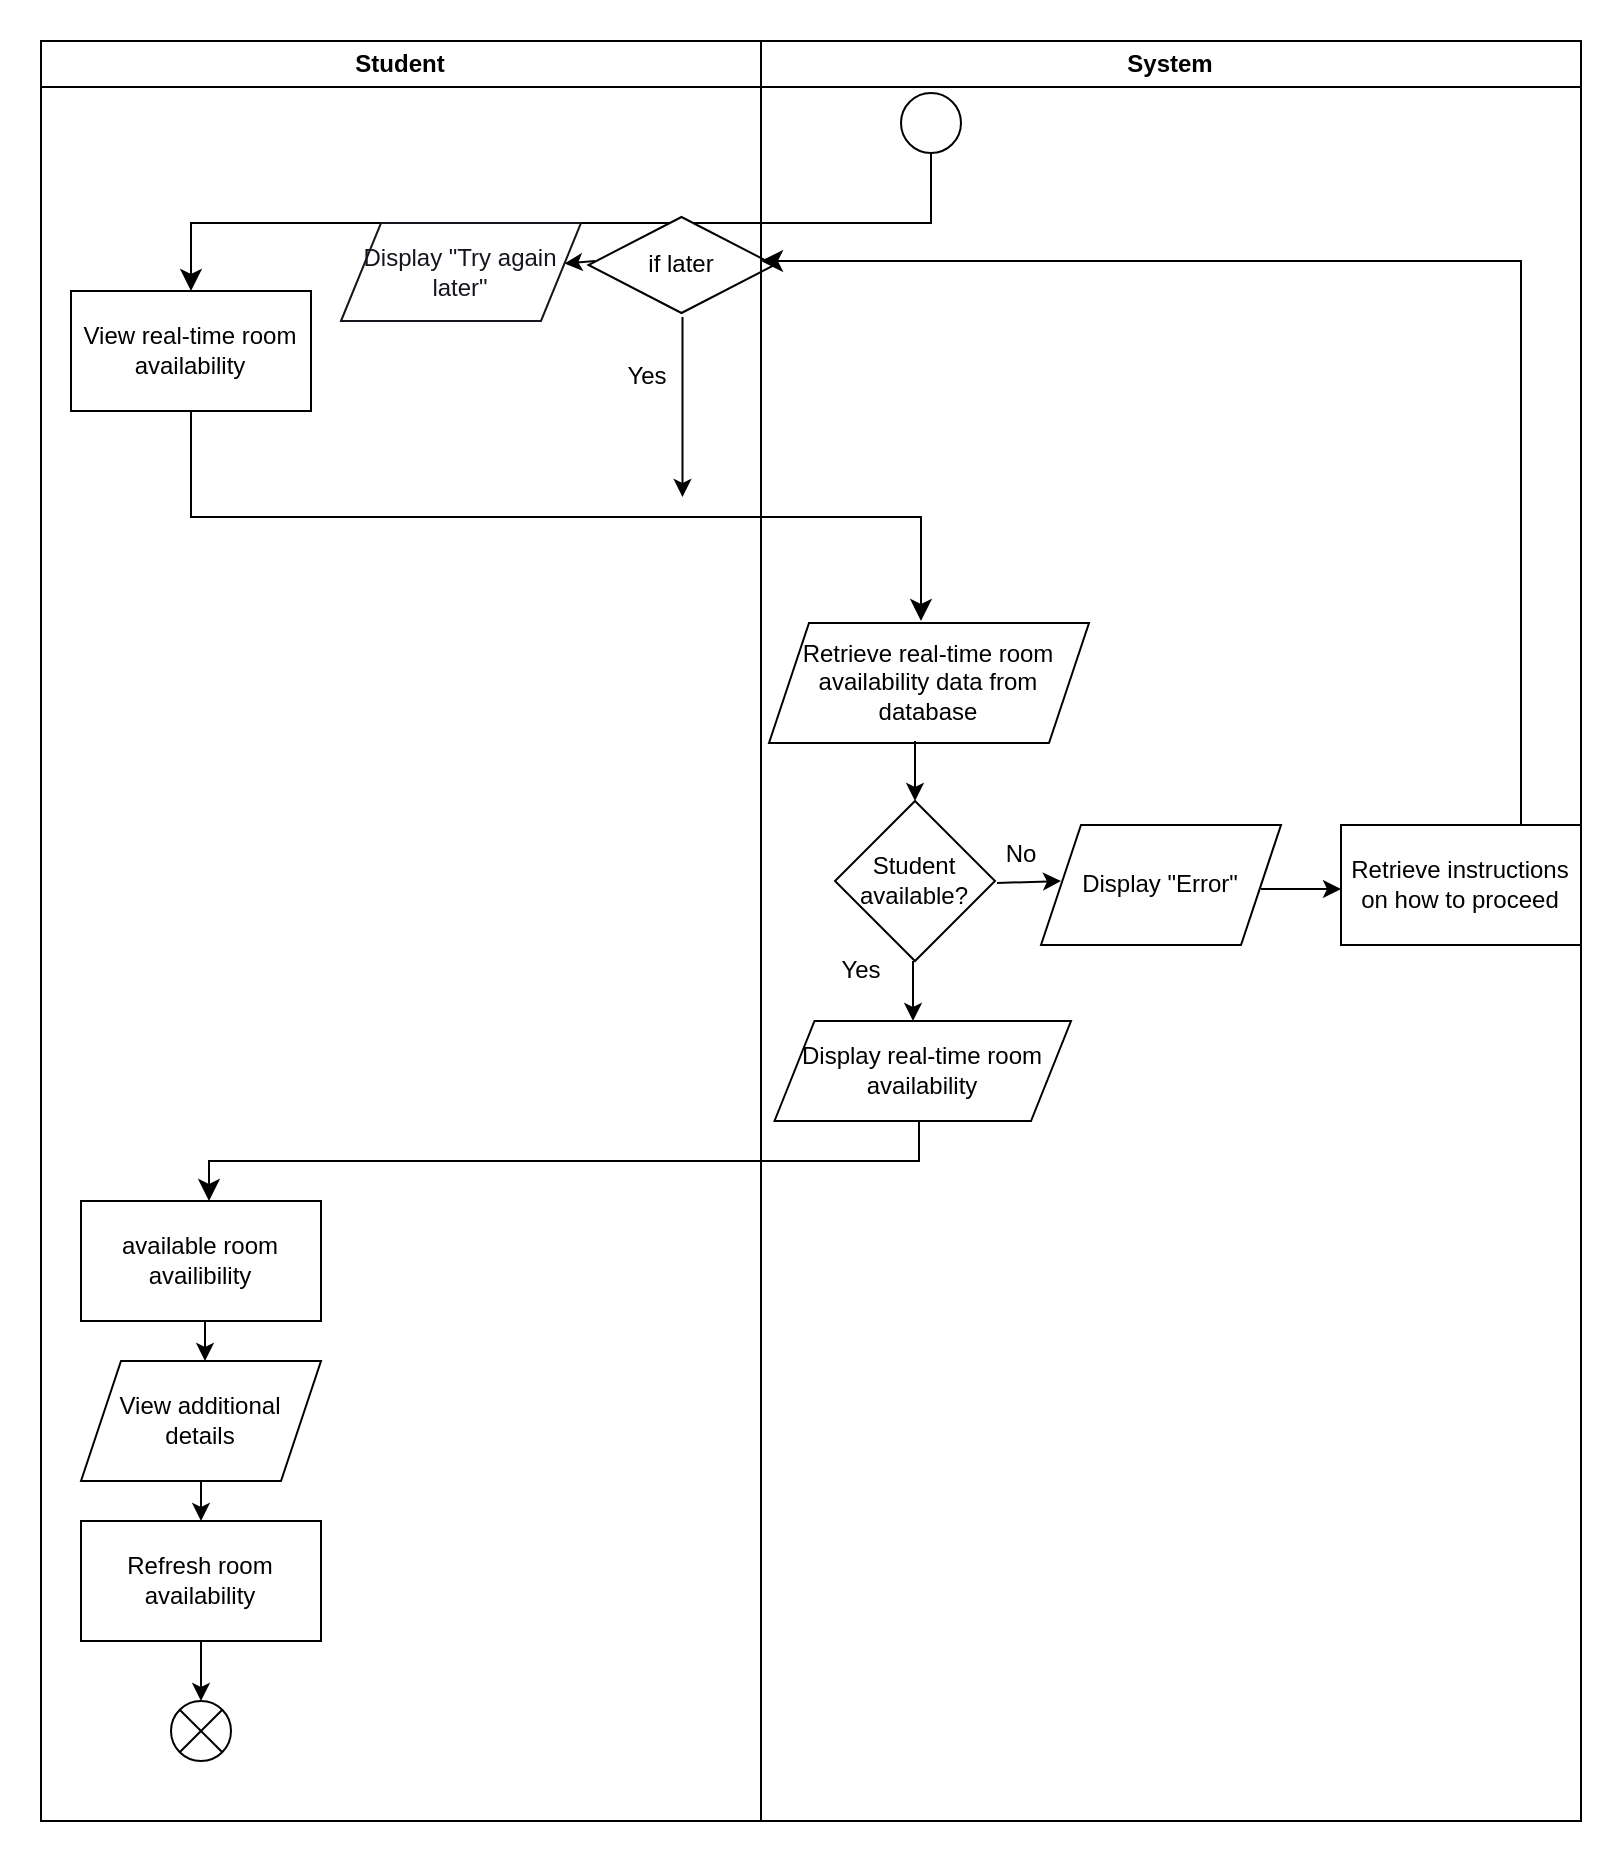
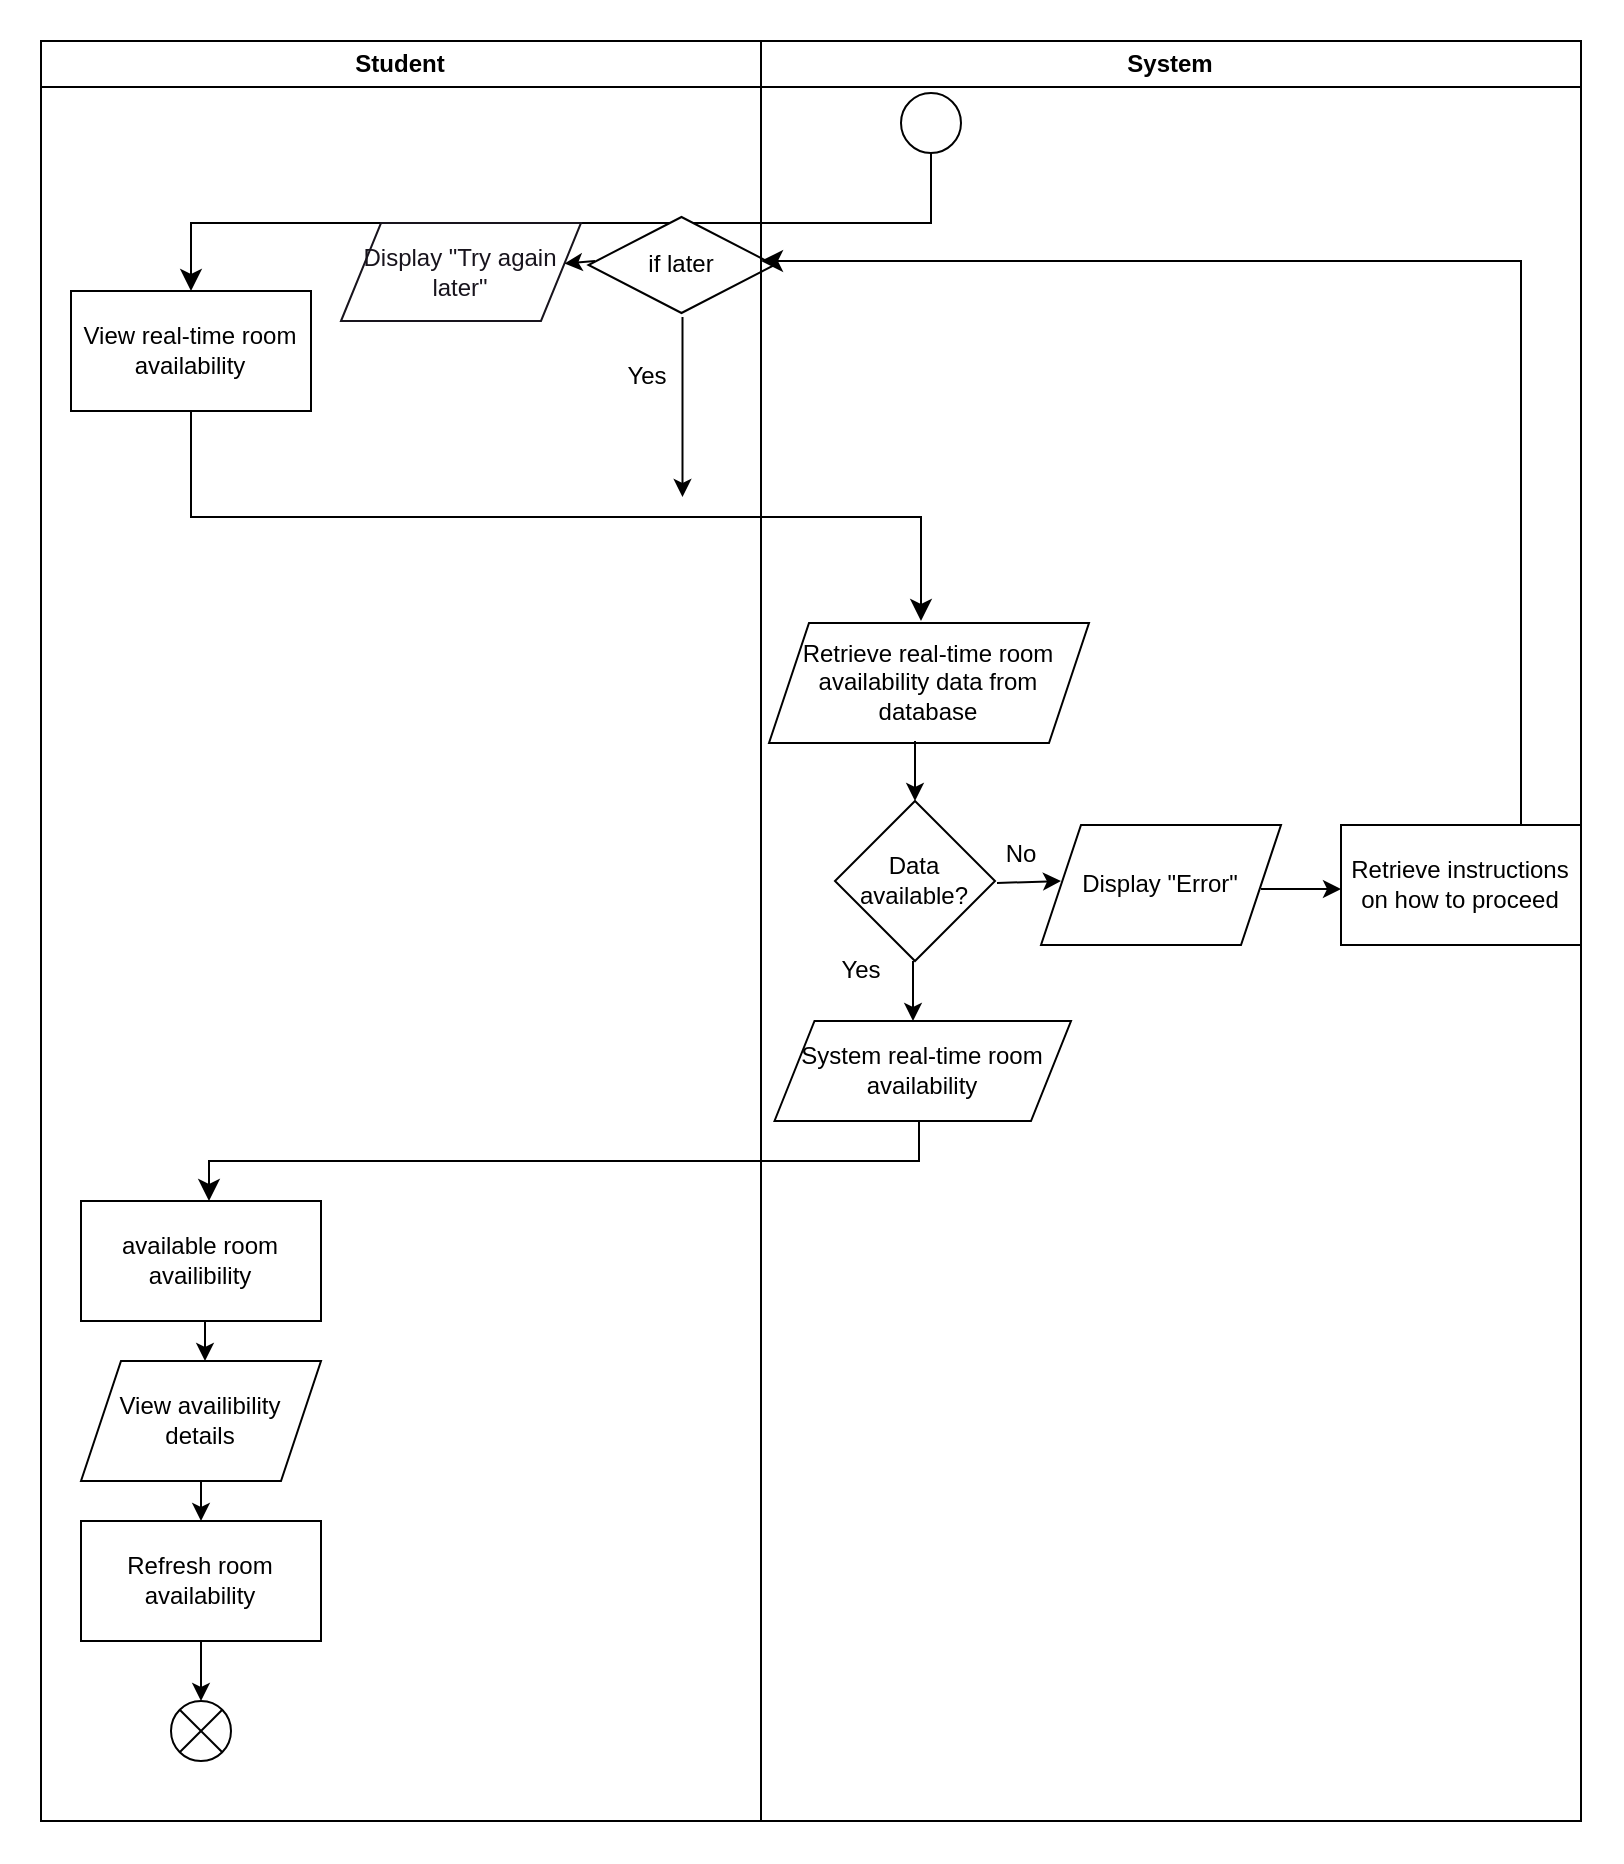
(915, 881) -> (915, 881)
(923, 1071) -> (923, 1071)
(201, 1421) -> (201, 1421)
